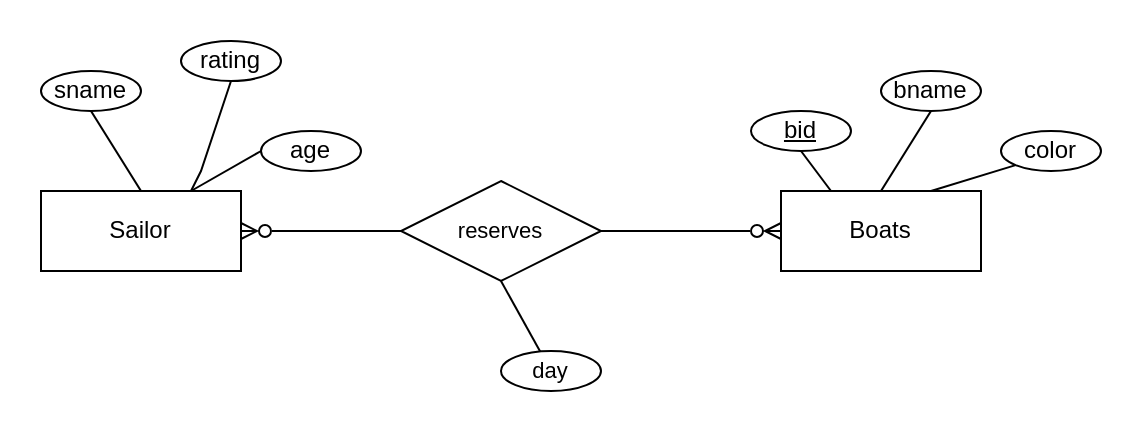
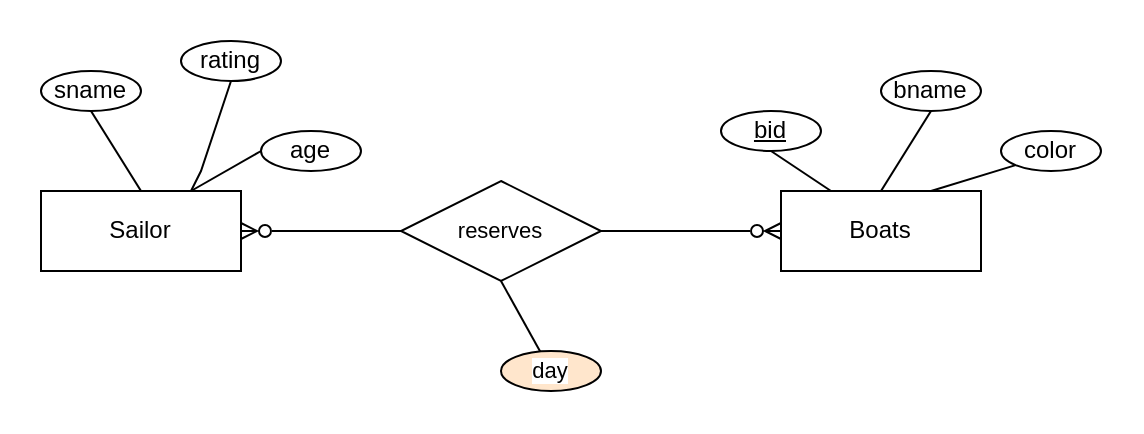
(801, 131) -> (771, 131)
(551, 371) -> (551, 371)
